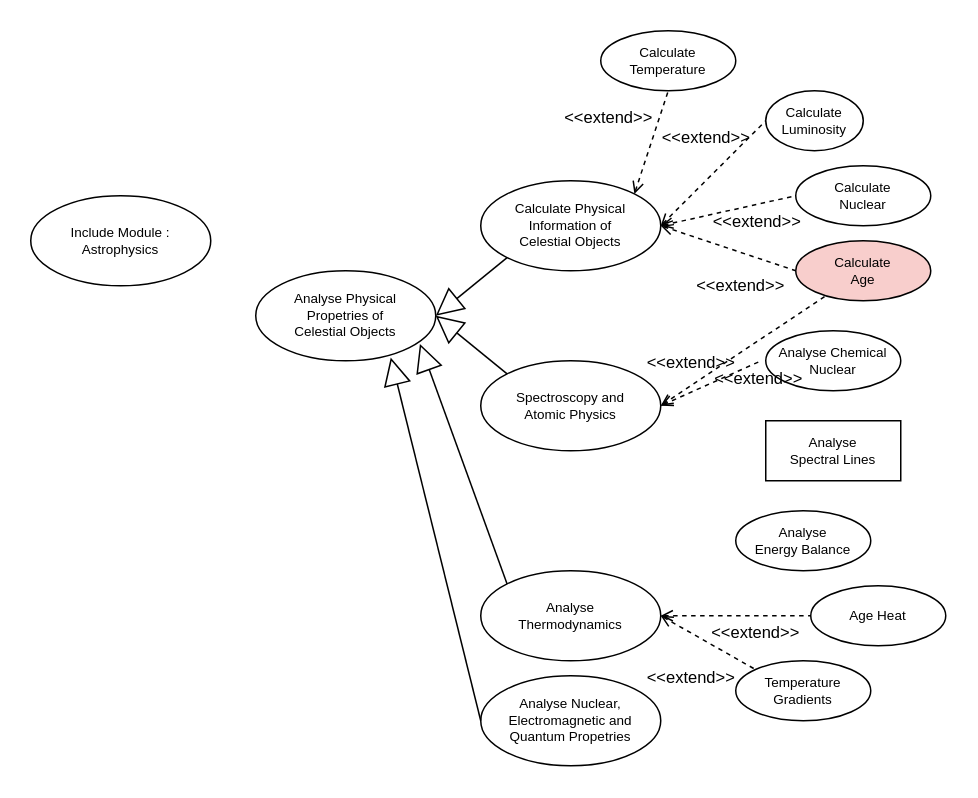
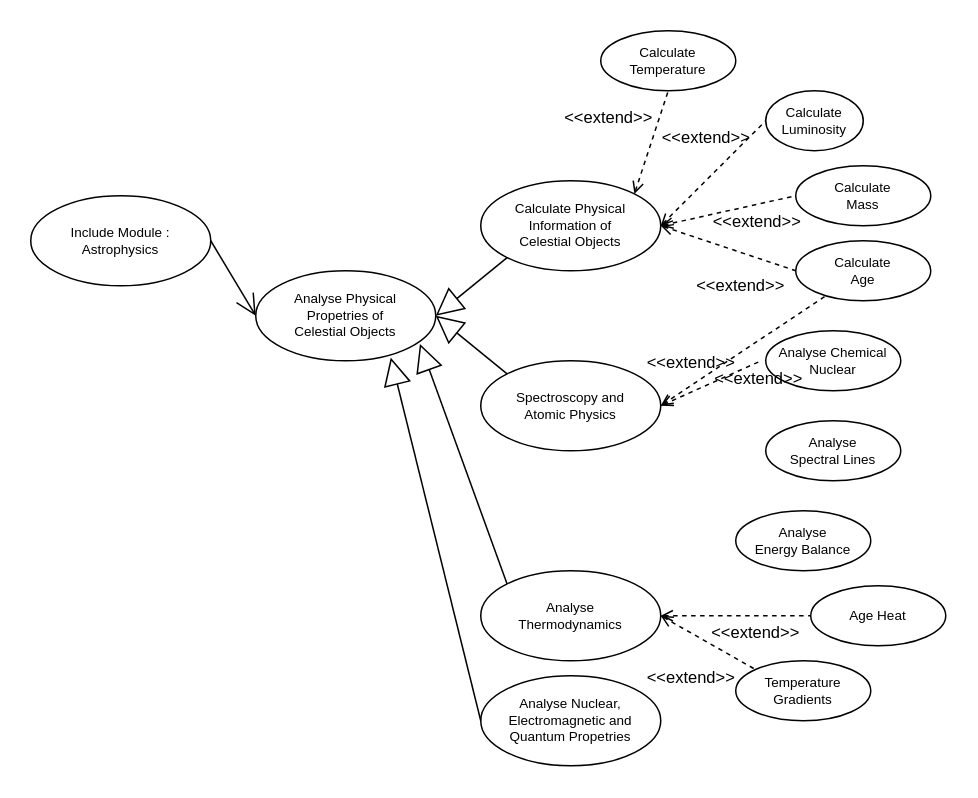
(863, 196) -> (863, 196)
(863, 271) -> (863, 271)
none -> (232, 277)
(833, 451) -> (833, 451)
